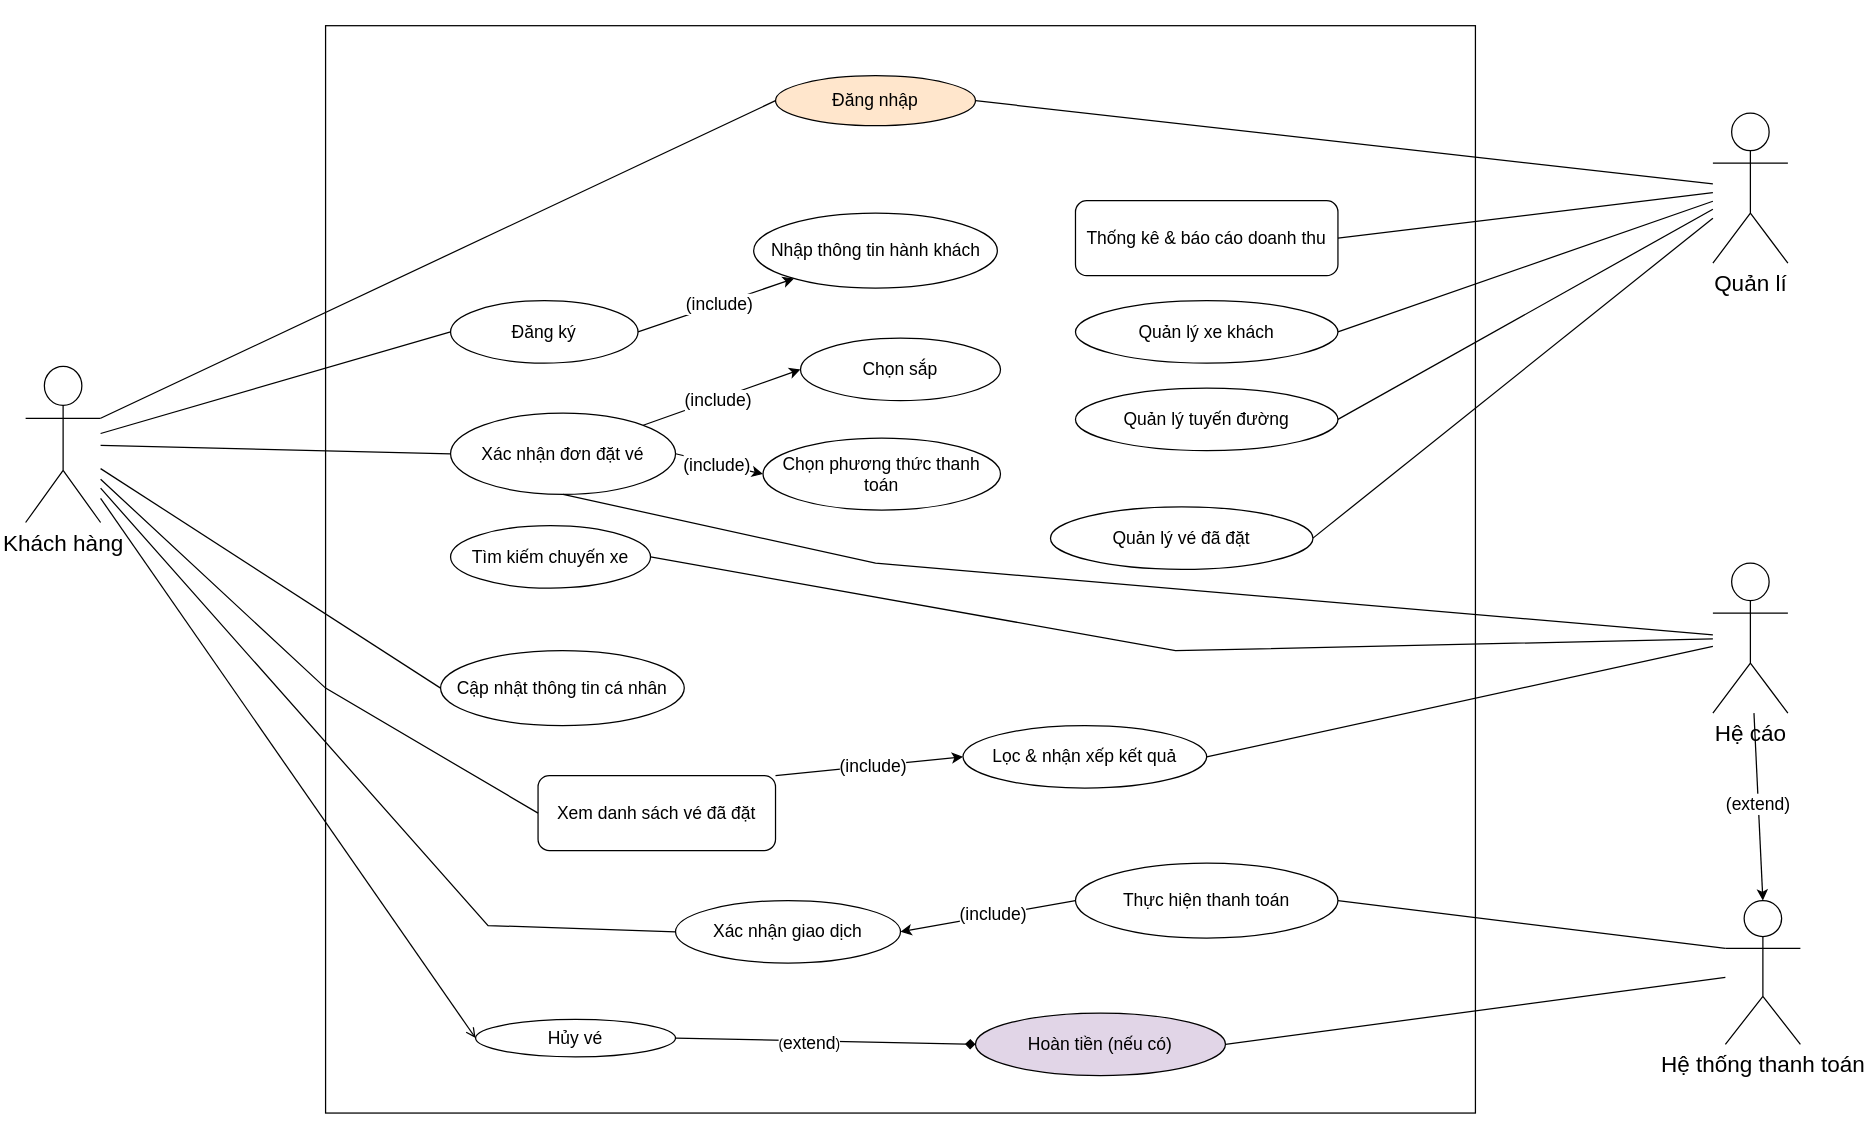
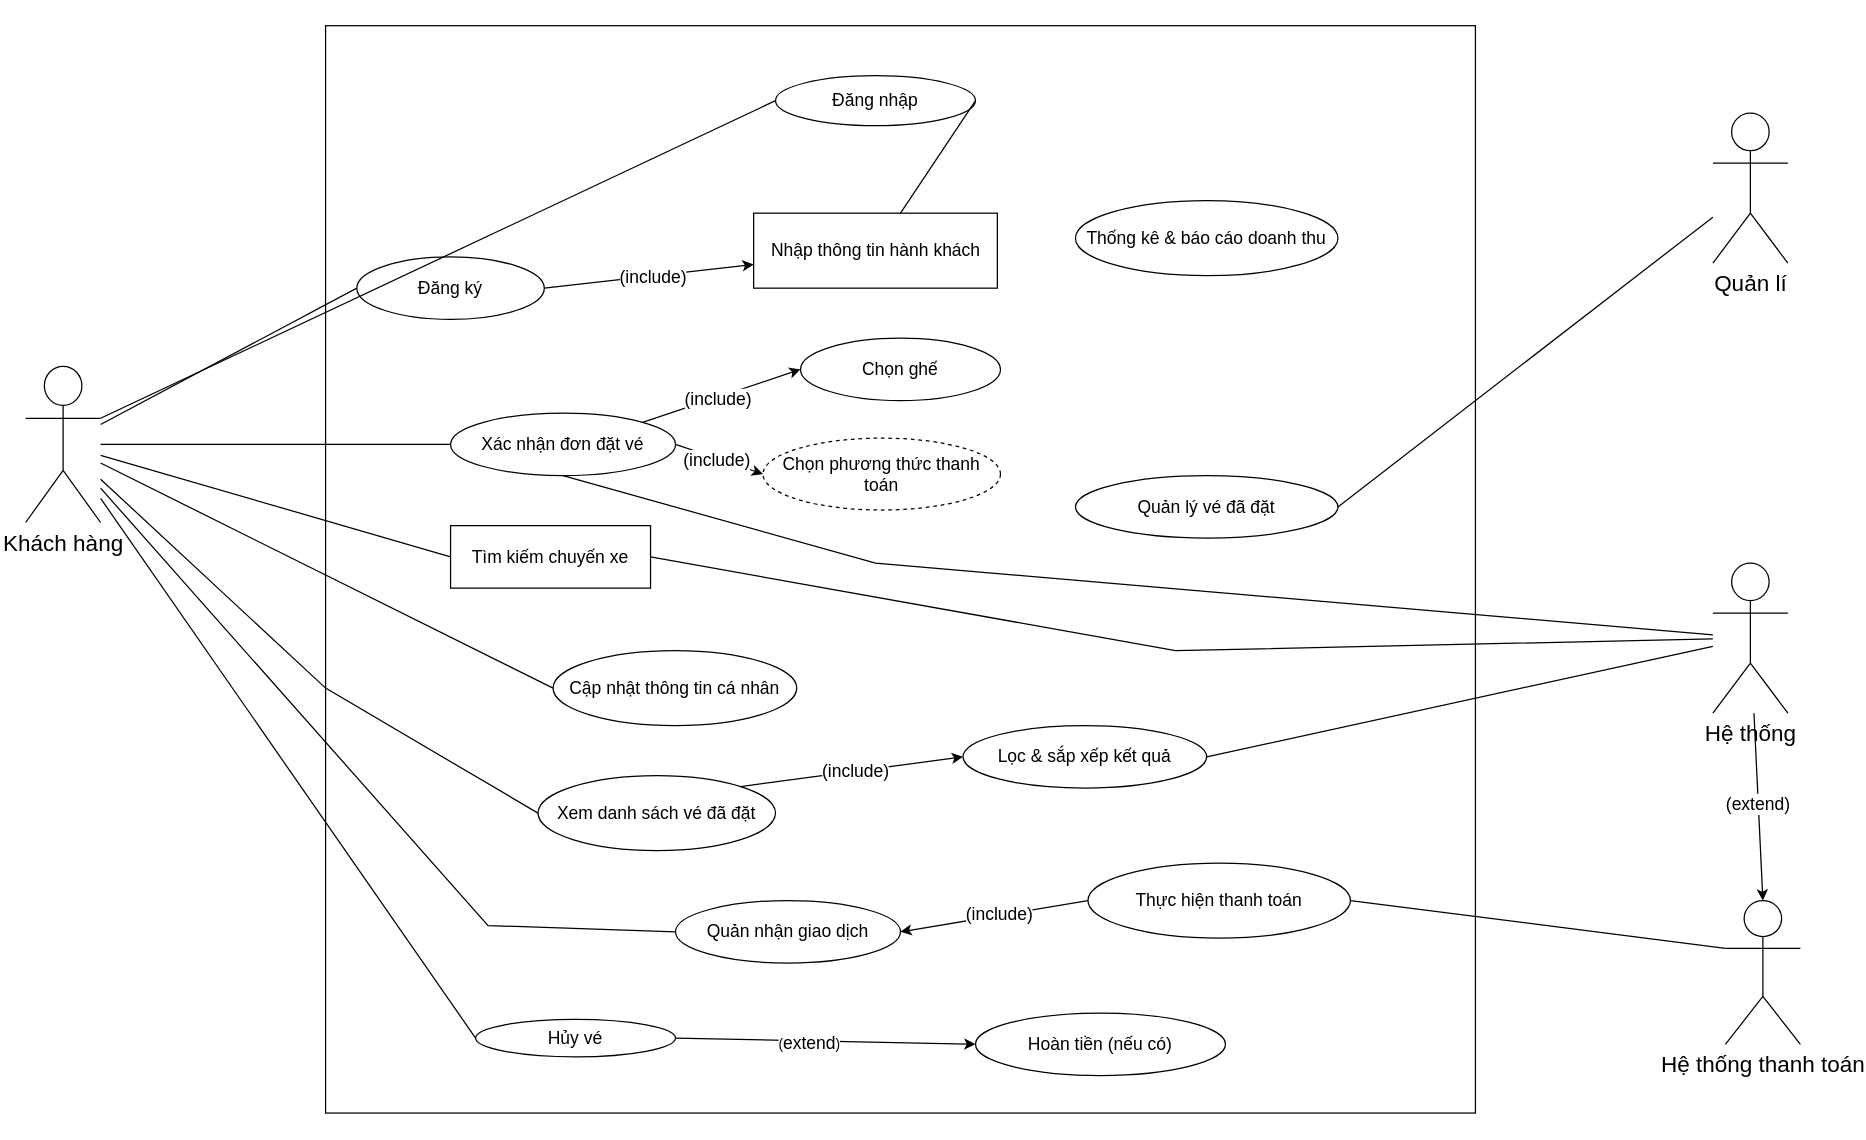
(876, 101) -> (876, 101)
(1344, 142) -> (938, 156)
(1525, 215) -> none
(1207, 238) -> (1207, 238)
(876, 251) -> (876, 251)
(1525, 267) -> none
(1525, 315) -> none
(544, 332) -> (451, 288)
(1207, 332) -> none
(901, 369) -> (901, 369)
(1207, 419) -> none
(563, 454) -> (563, 444)
(882, 474) -> (882, 474)
none -> (276, 506)
(1182, 538) -> (1207, 507)
(551, 557) -> (551, 557)
(563, 688) -> (675, 688)
(1751, 731) -> (1751, 731)
(1085, 757) -> (1085, 757)
(657, 813) -> (657, 813)
(1207, 901) -> (1219, 901)
(788, 932) -> (788, 932)
(1476, 1011) -> none
(472, 1033) -> (473, 1034)
(965, 1044) -> (966, 1044)
(1101, 1044) -> (1101, 1044)
